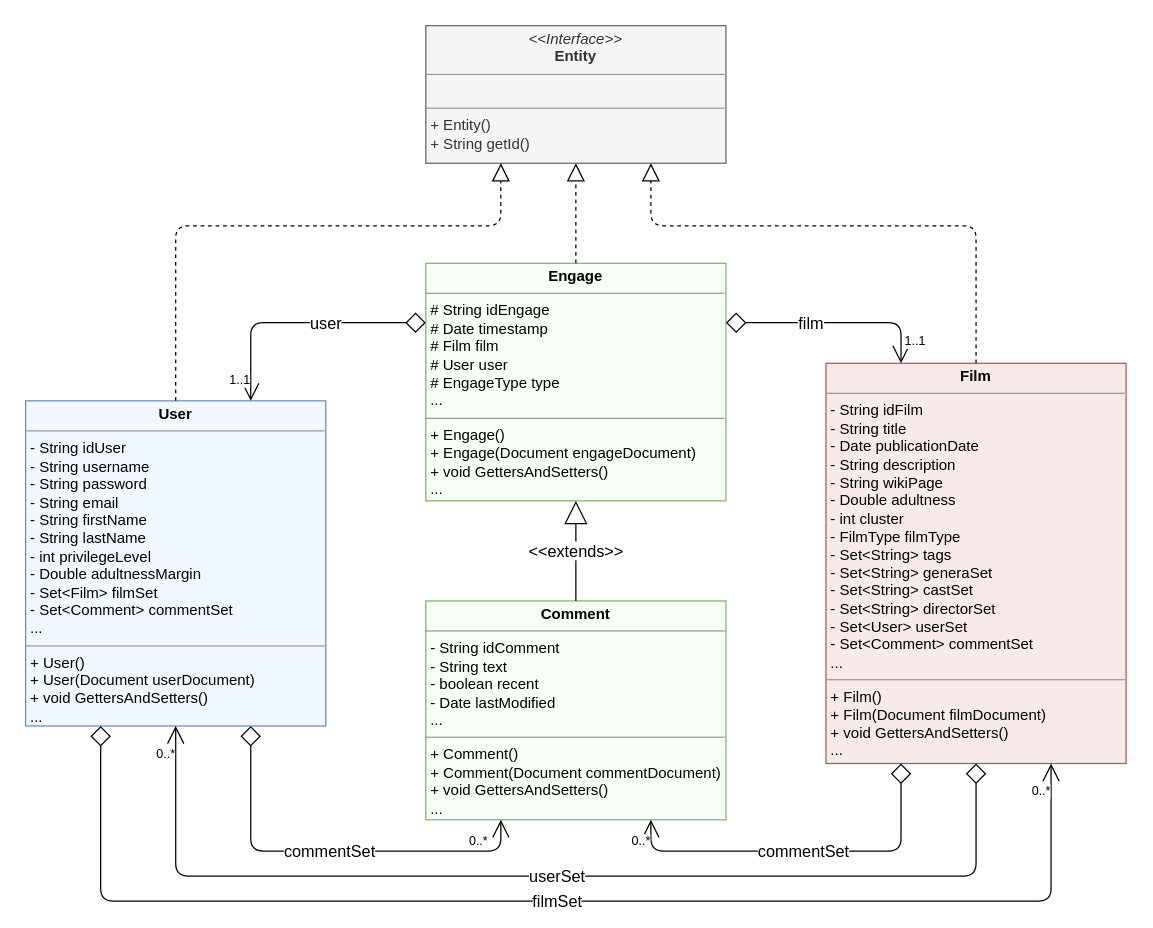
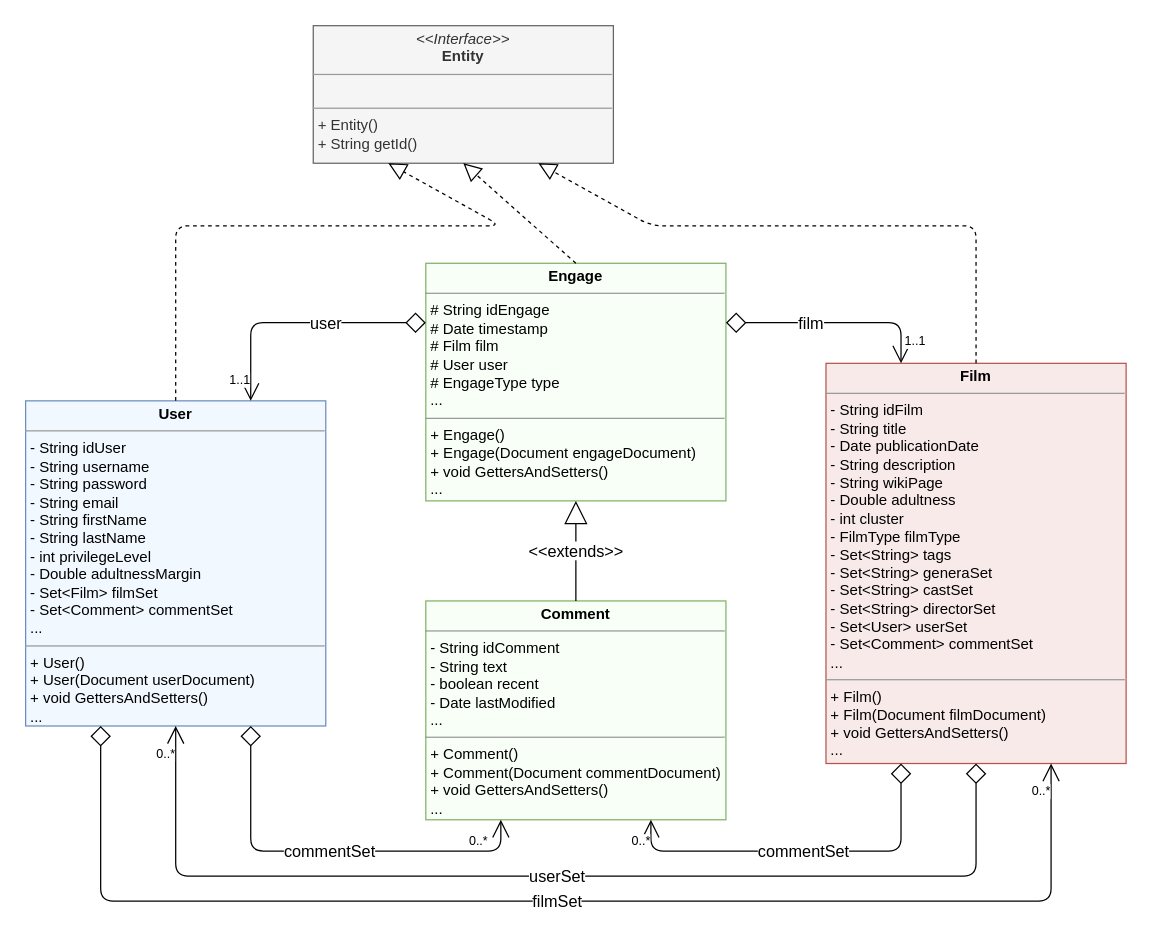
(576, 94) -> (463, 94)
